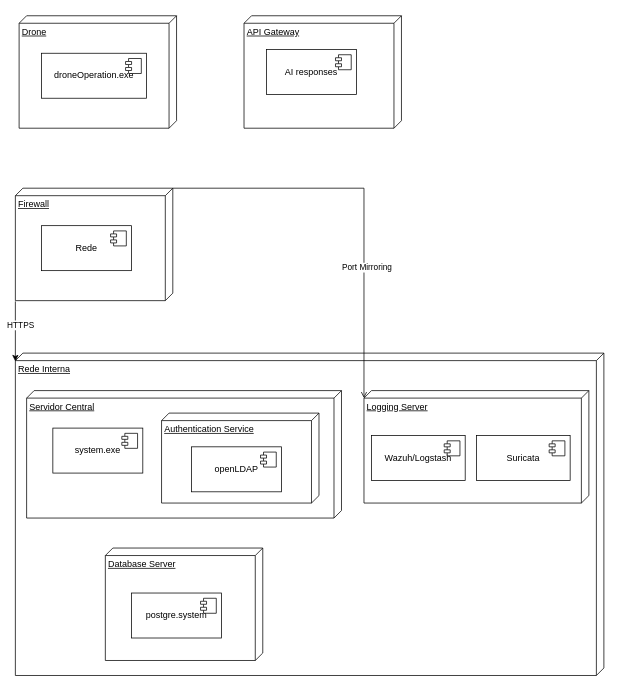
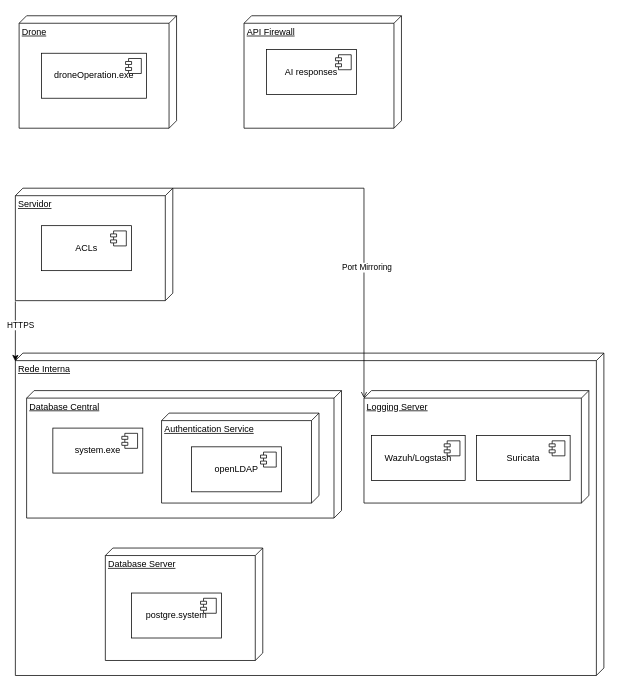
(274, 32) -> (273, 32)
(35, 205) -> (37, 205)
(87, 248) -> (87, 248)
(66, 407) -> (68, 407)
